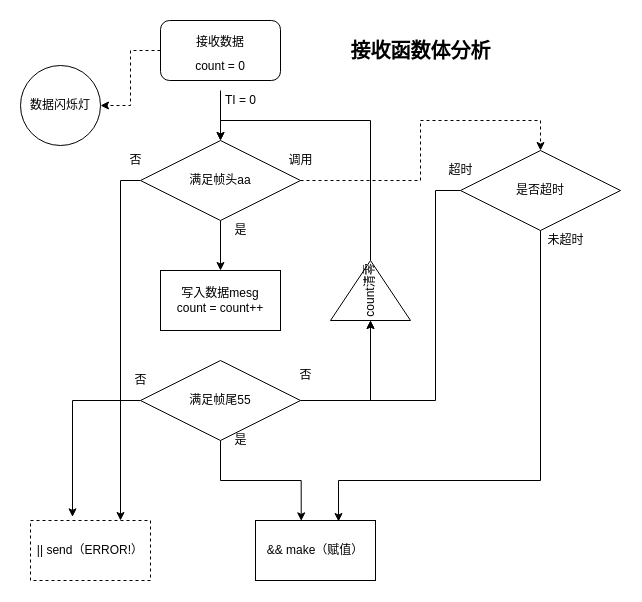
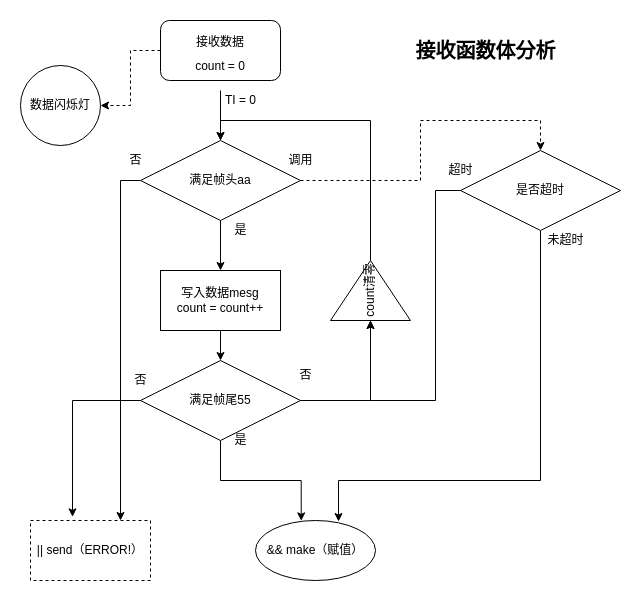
(421, 51) -> (486, 51)
none -> (221, 350)
(316, 551) -> (316, 551)
